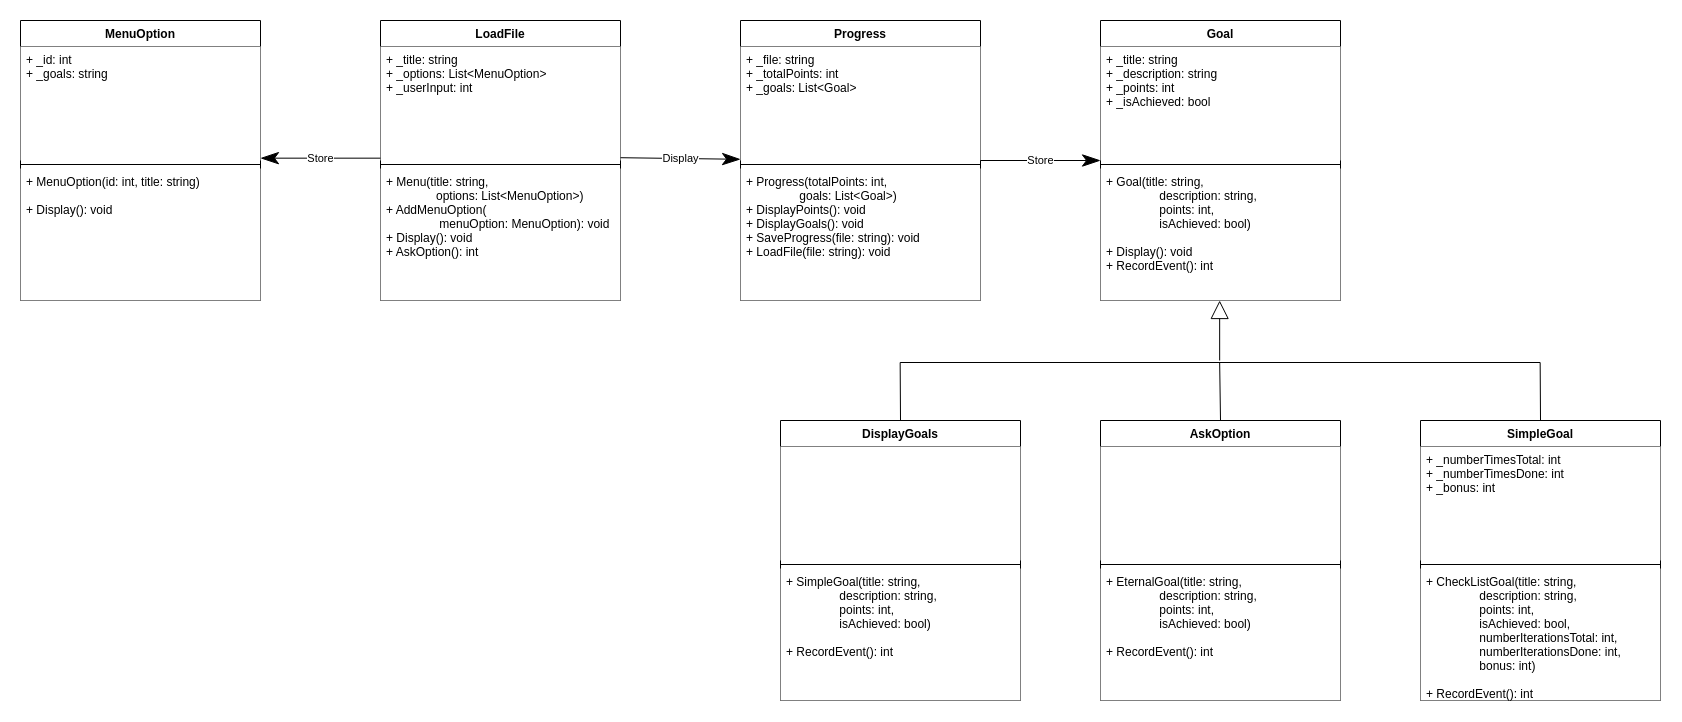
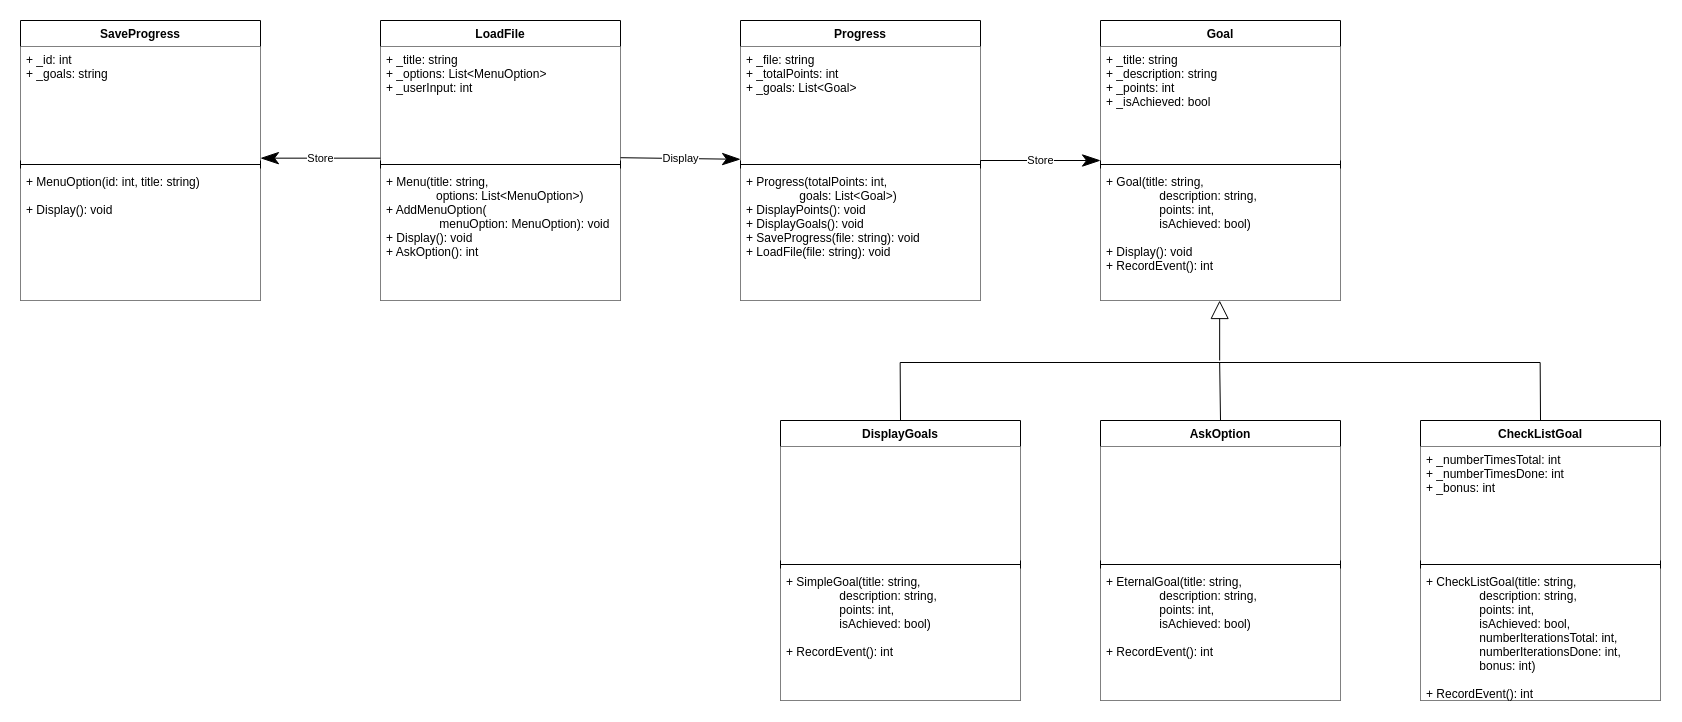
(140, 34) -> (140, 34)
(1540, 434) -> (1540, 434)
